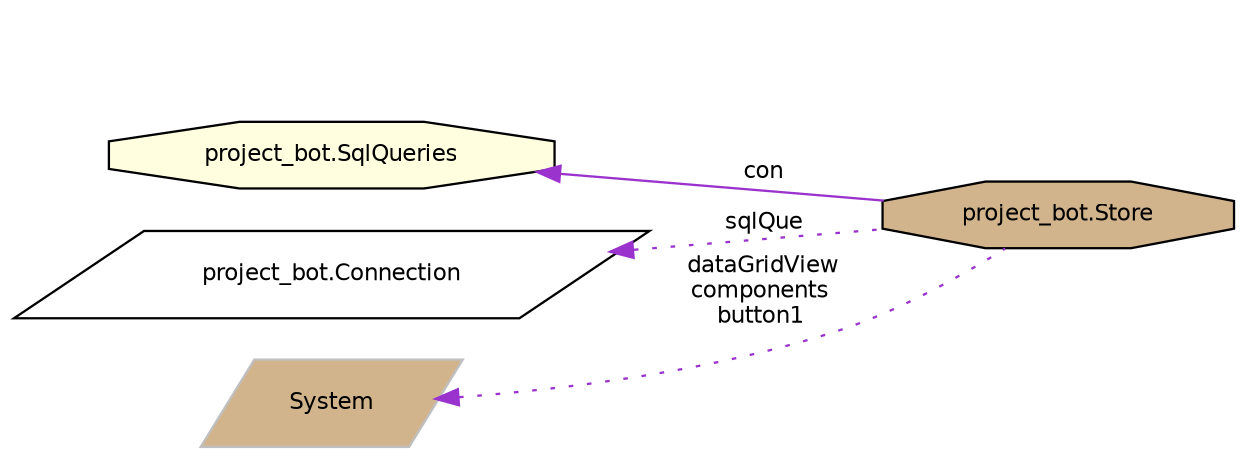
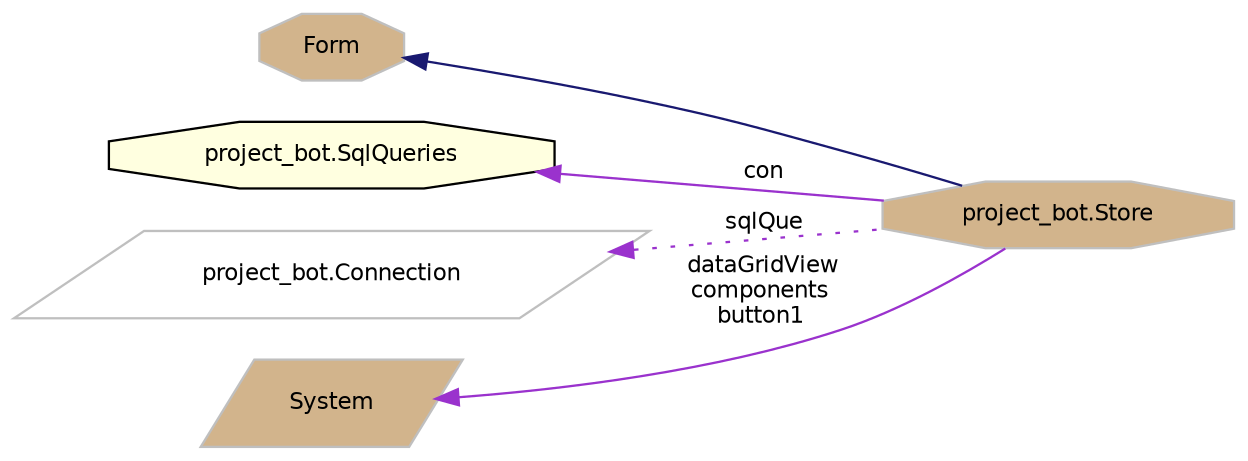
none -> (332, 47)
(1058, 215) -> (1058, 215)
(332, 275) -> (332, 275)
(742, 357) -> (742, 357)
